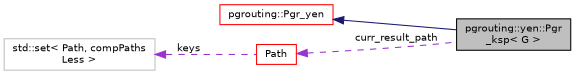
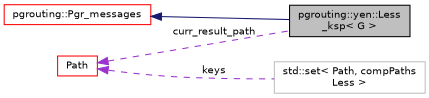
(276, 15) -> (77, 15)
(514, 35) -> (350, 21)
(211, 54) -> (191, 78)
